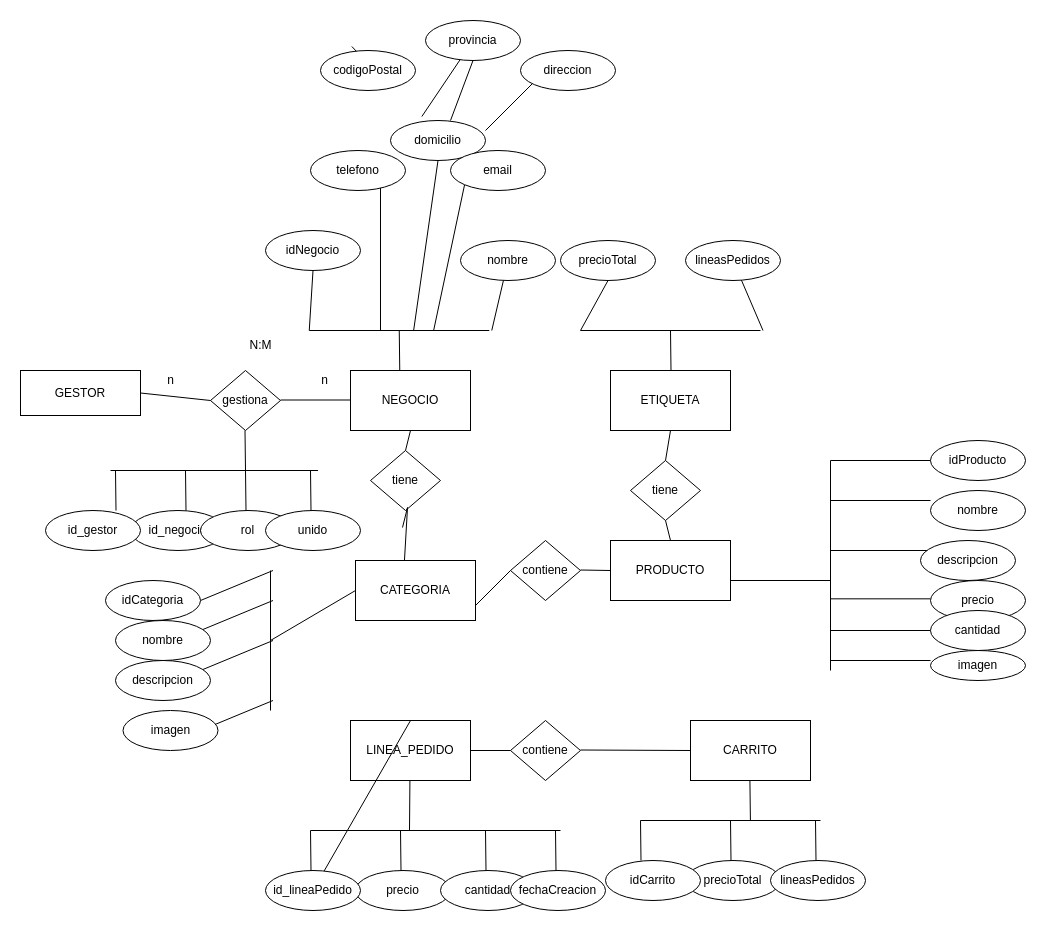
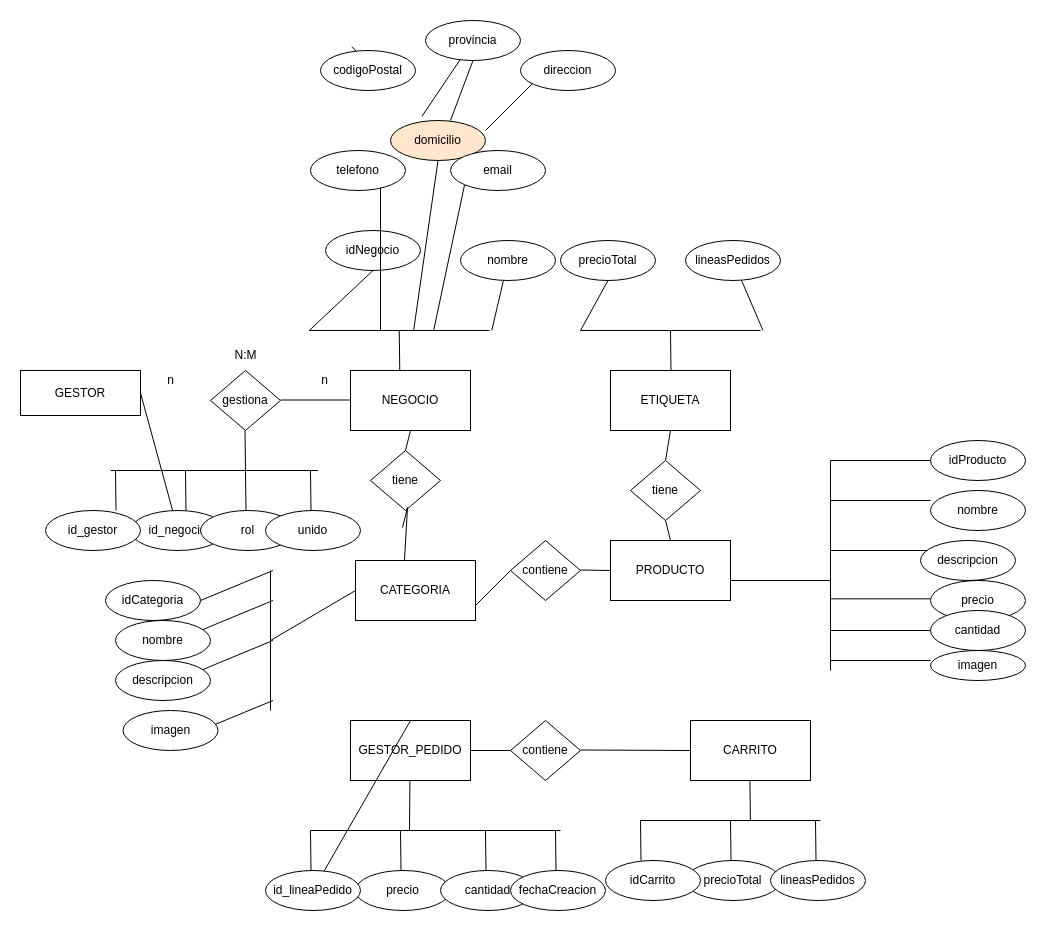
(438, 141) -> (438, 141)
(313, 251) -> (373, 251)
(261, 346) -> (246, 356)
(176, 397) -> (156, 451)
(411, 751) -> (411, 751)
